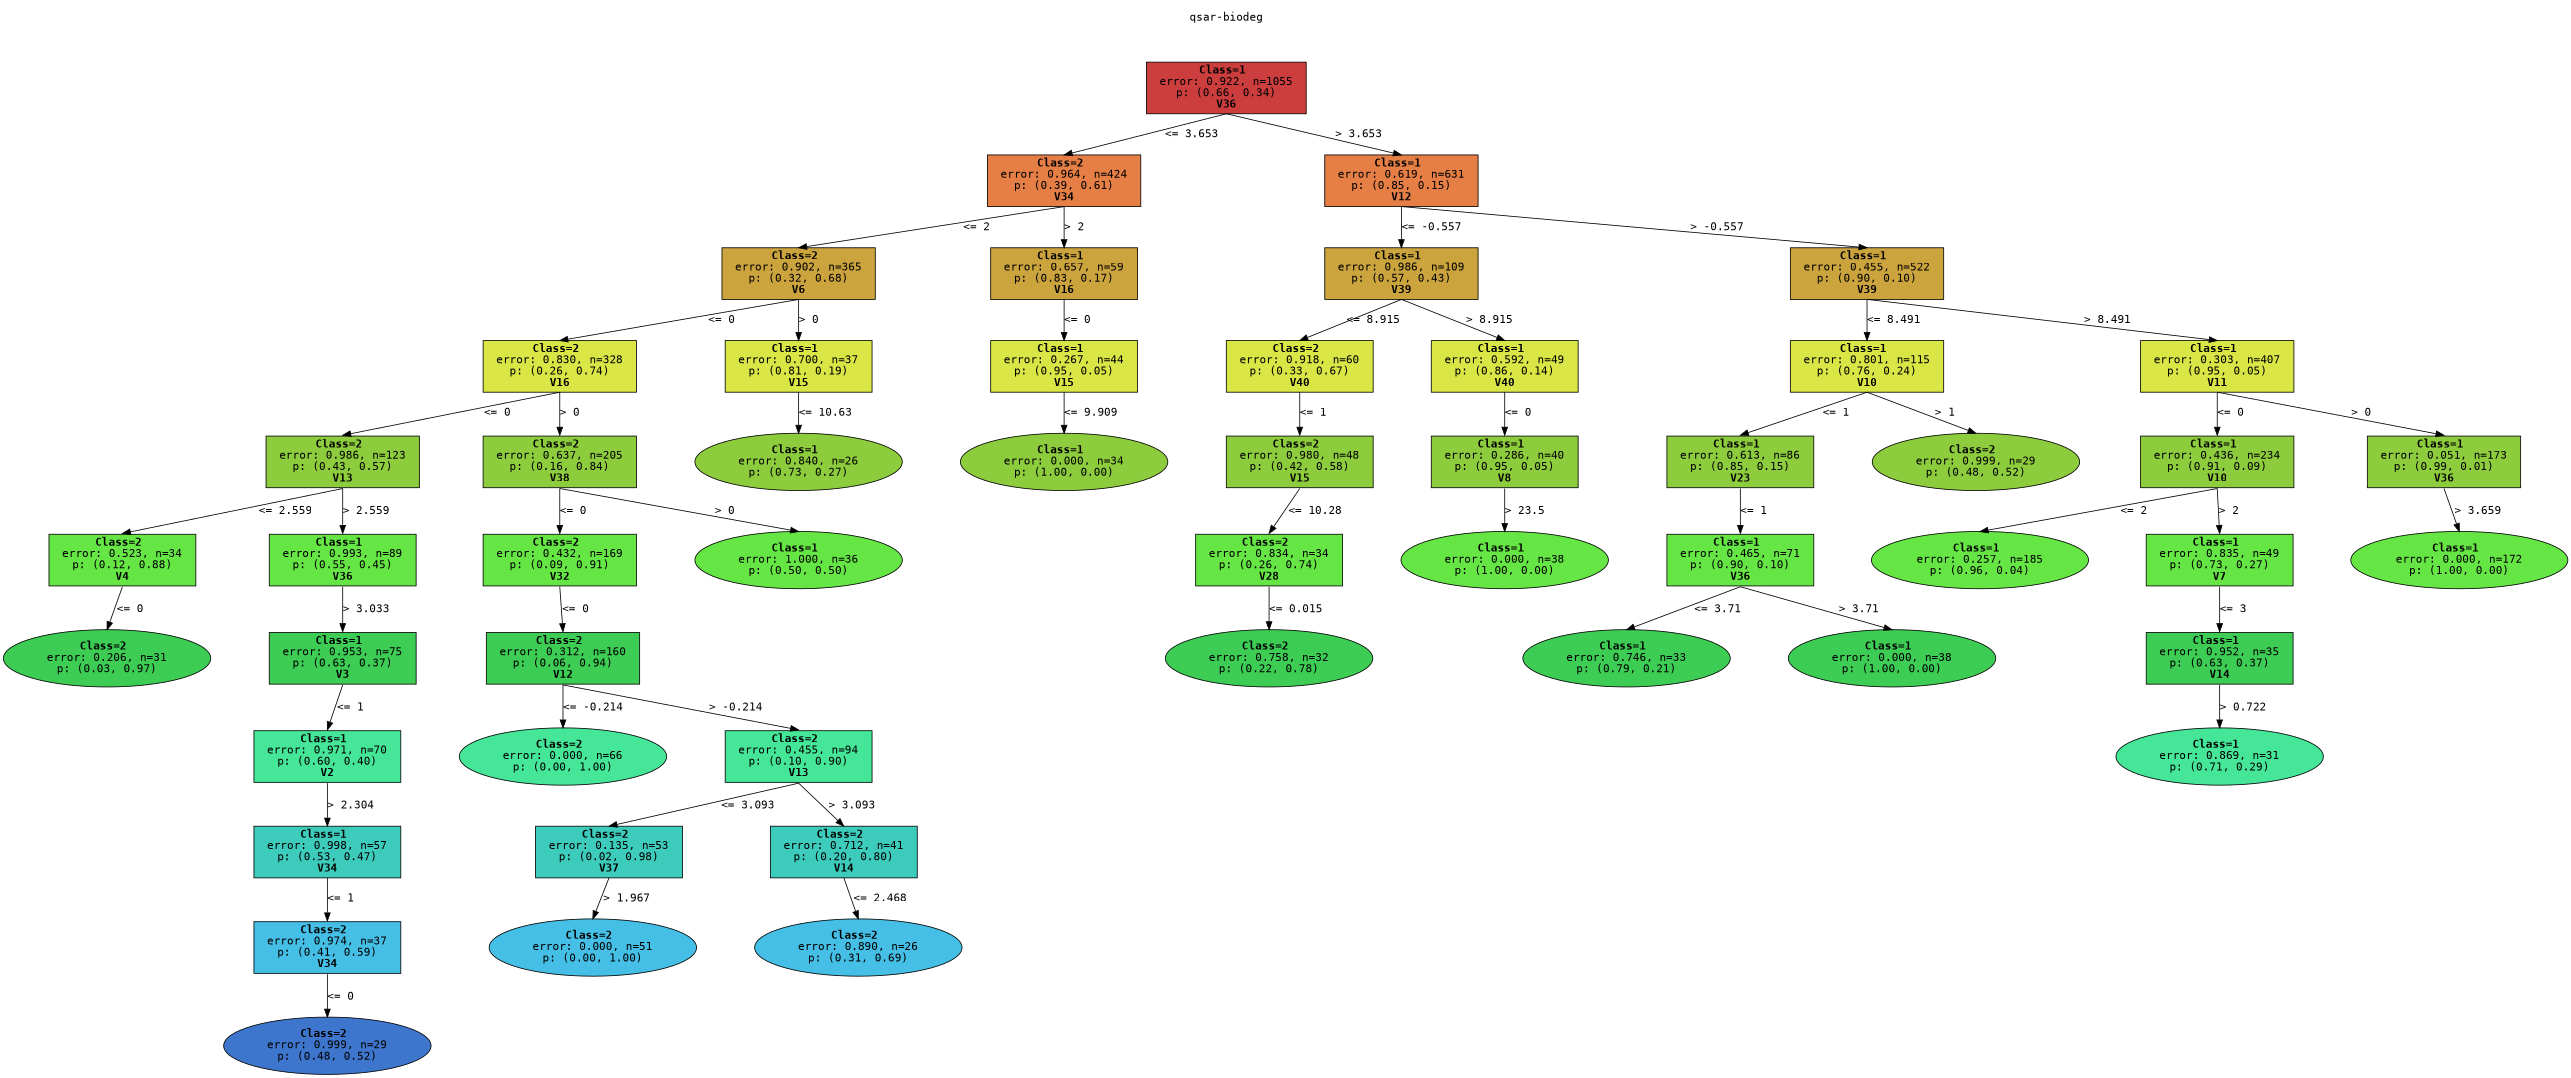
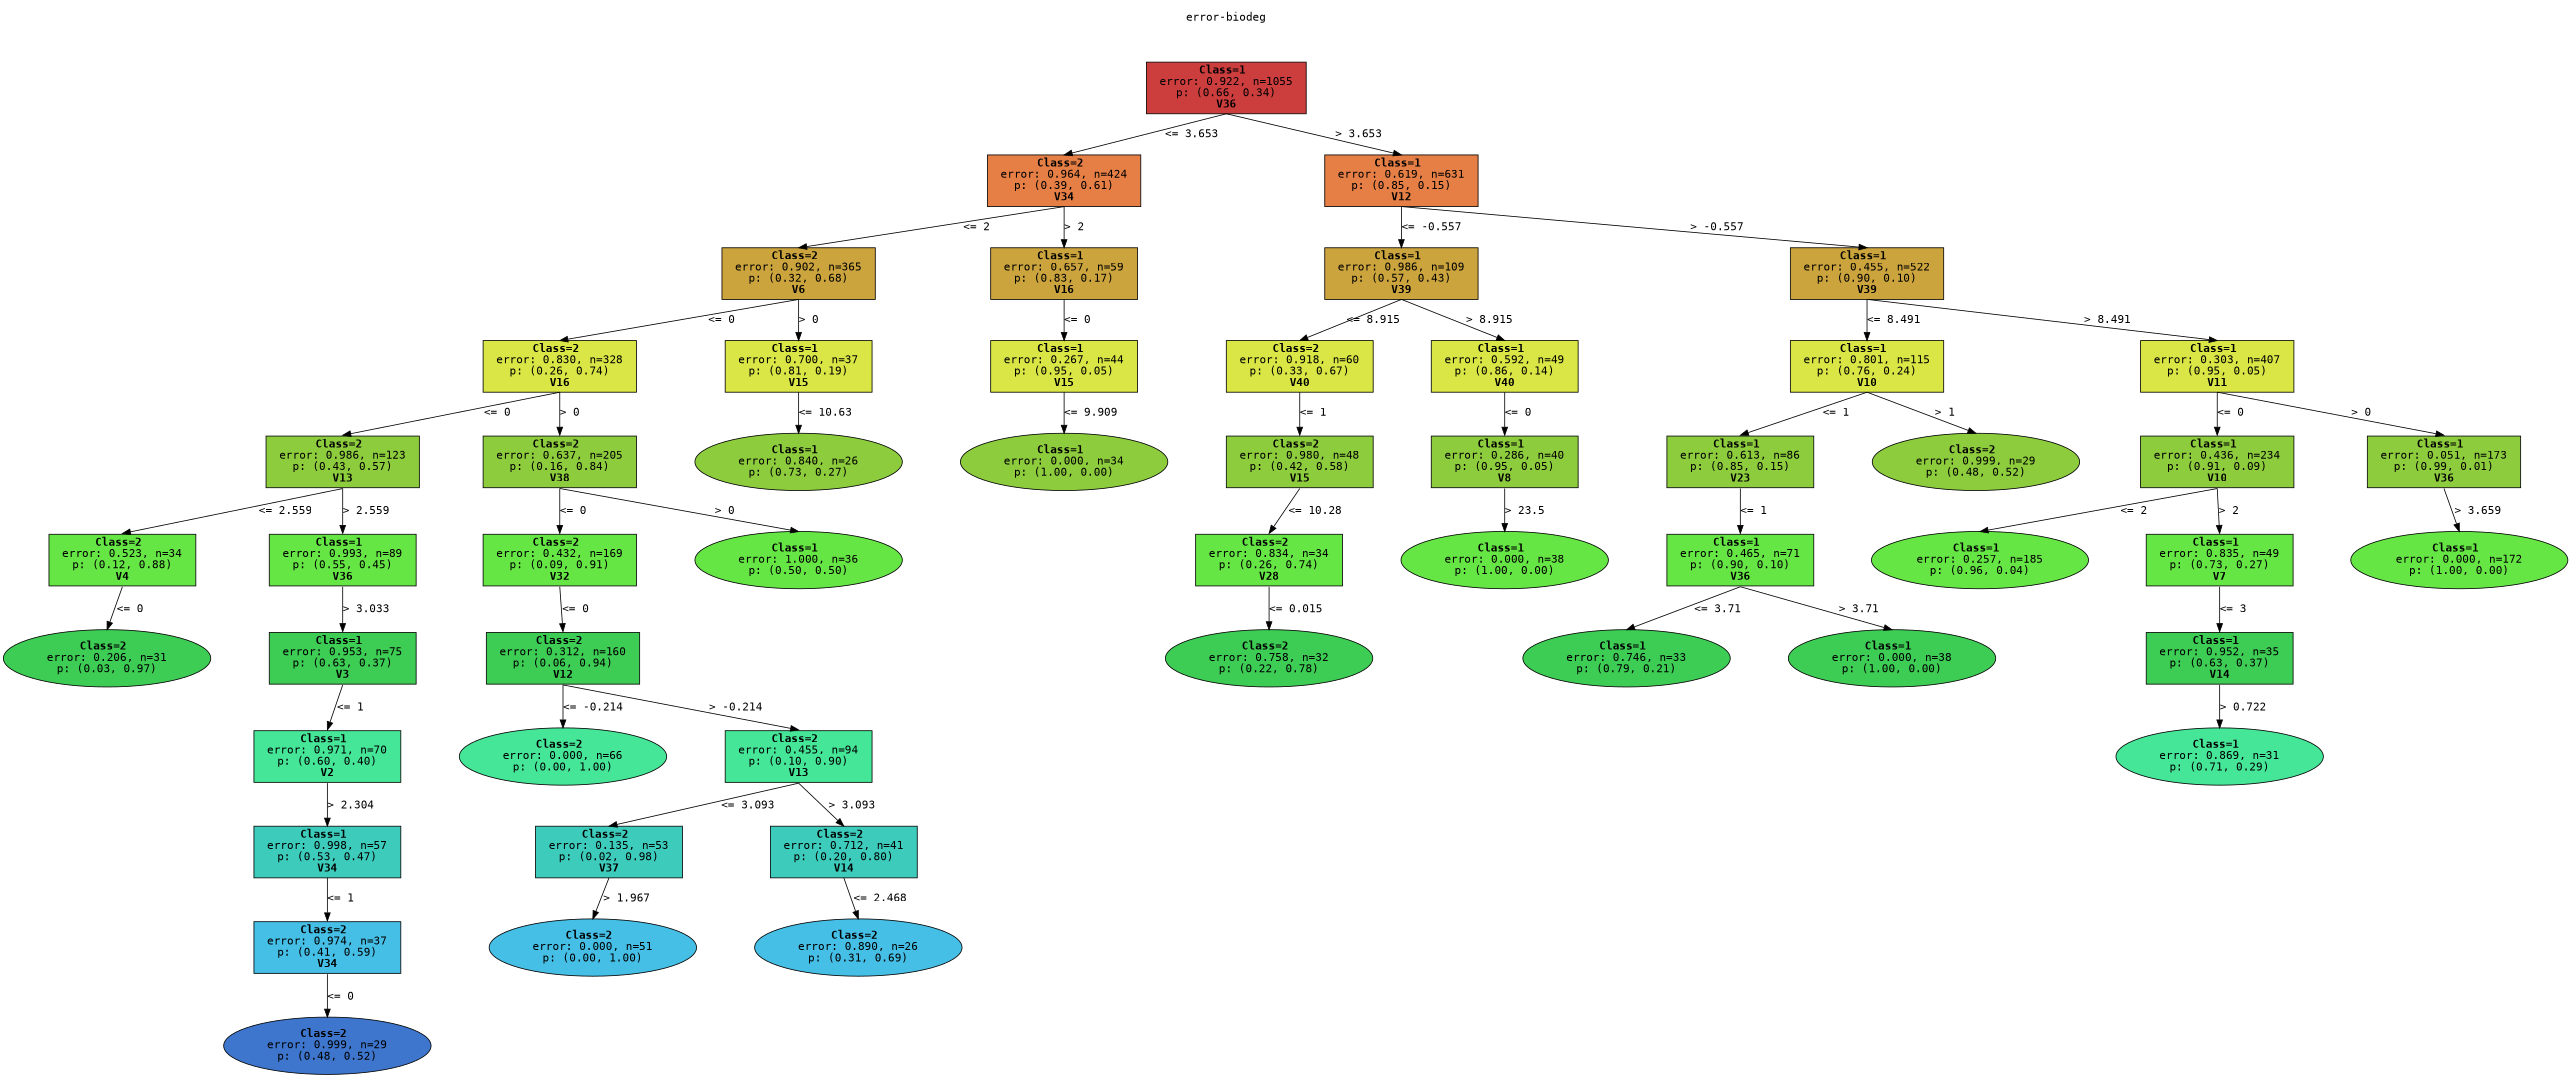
(1226, 18) -> (1226, 18)
